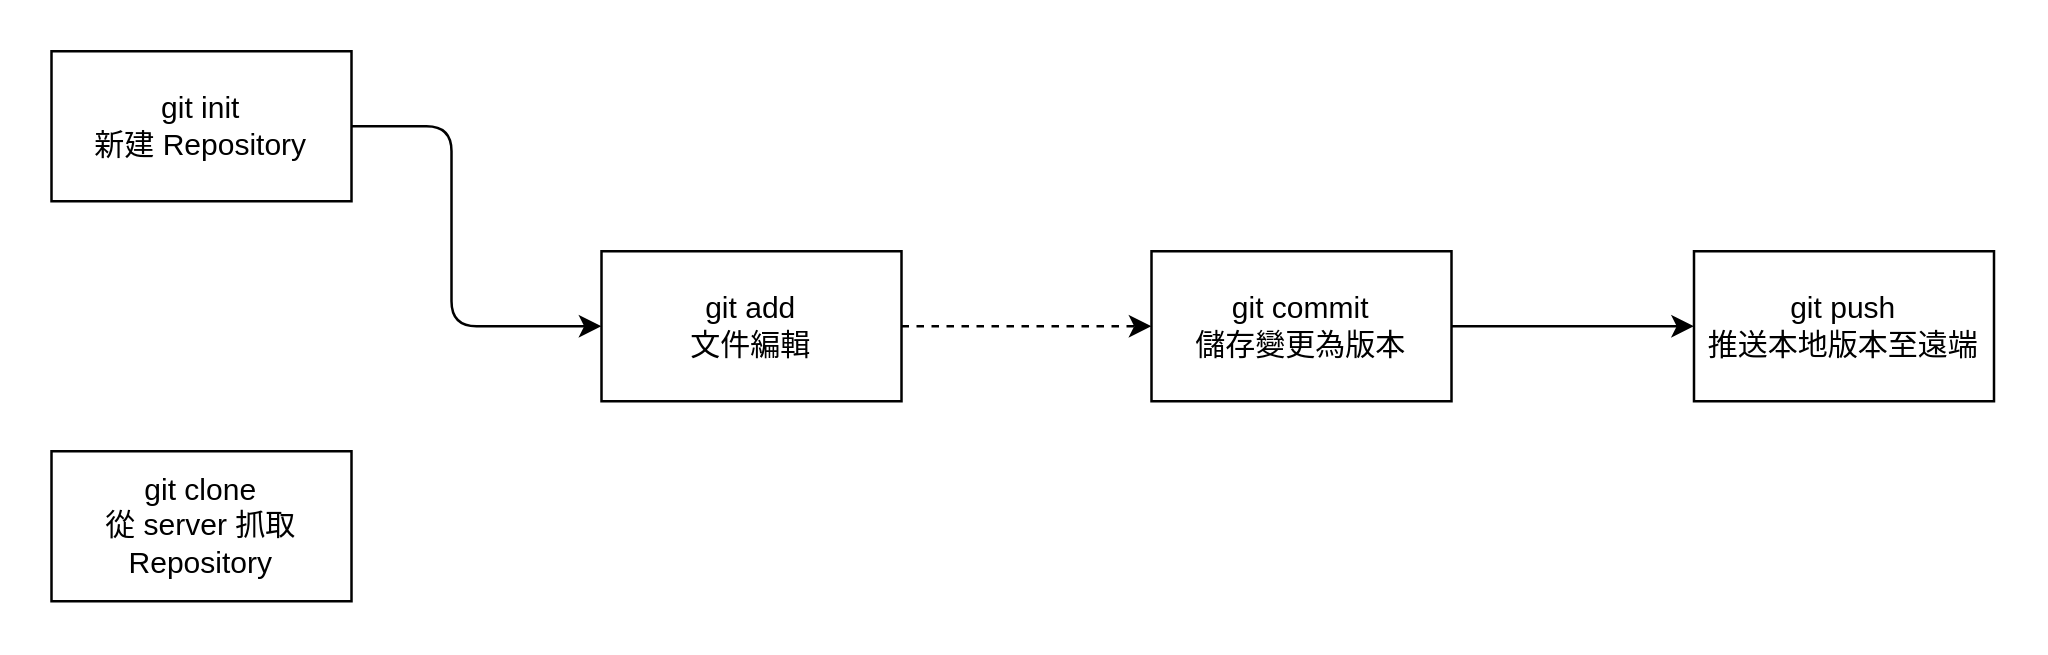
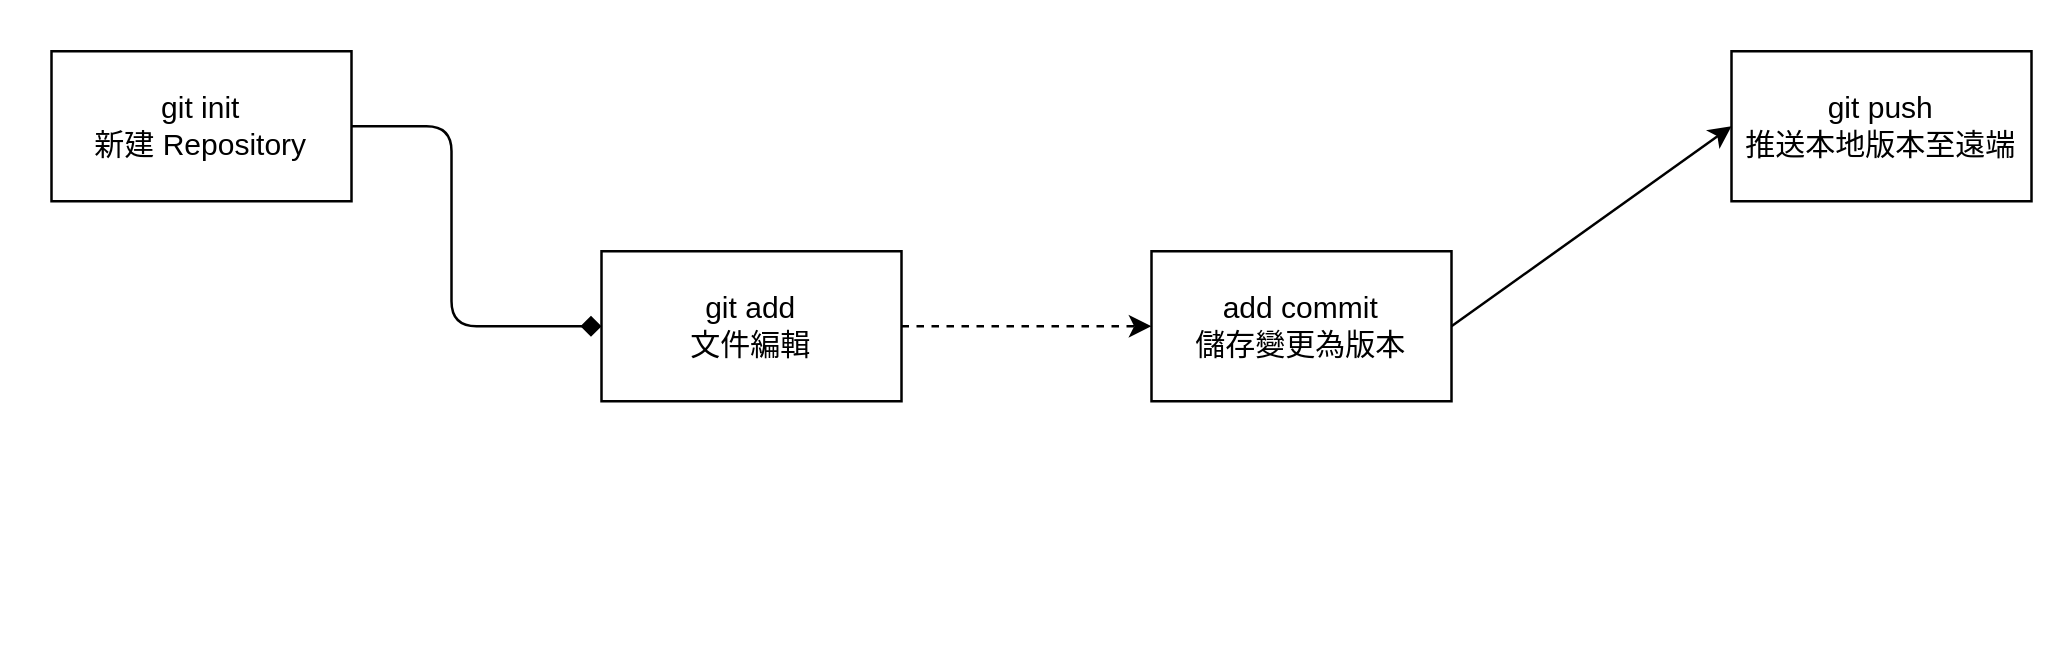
(582, 326) -> (581, 326)
(1301, 326) -> (1301, 326)
(1844, 326) -> (1881, 126)
(201, 526) -> none
